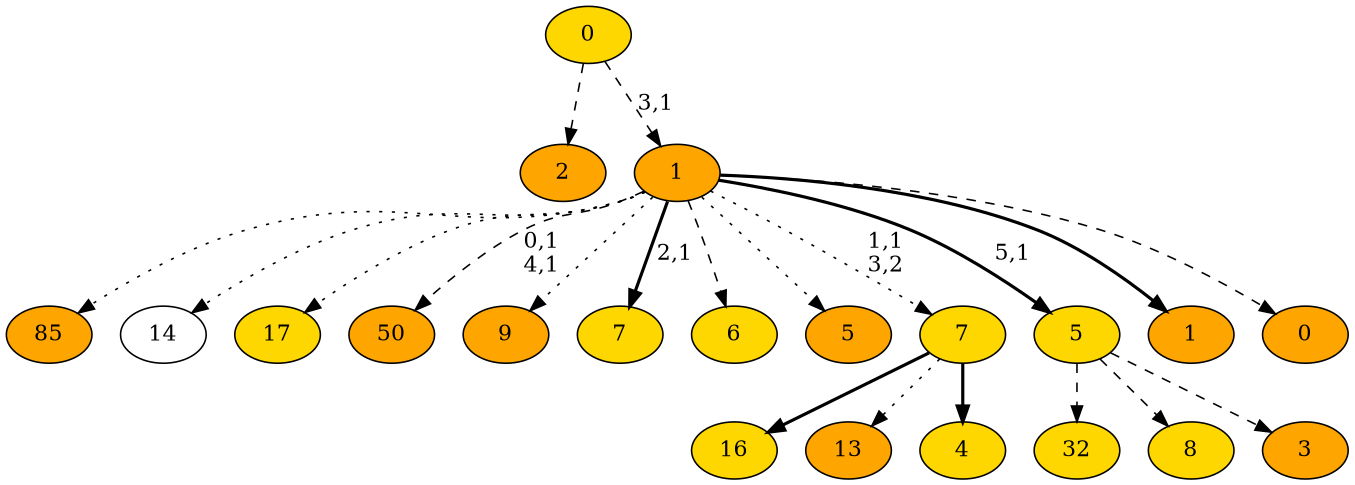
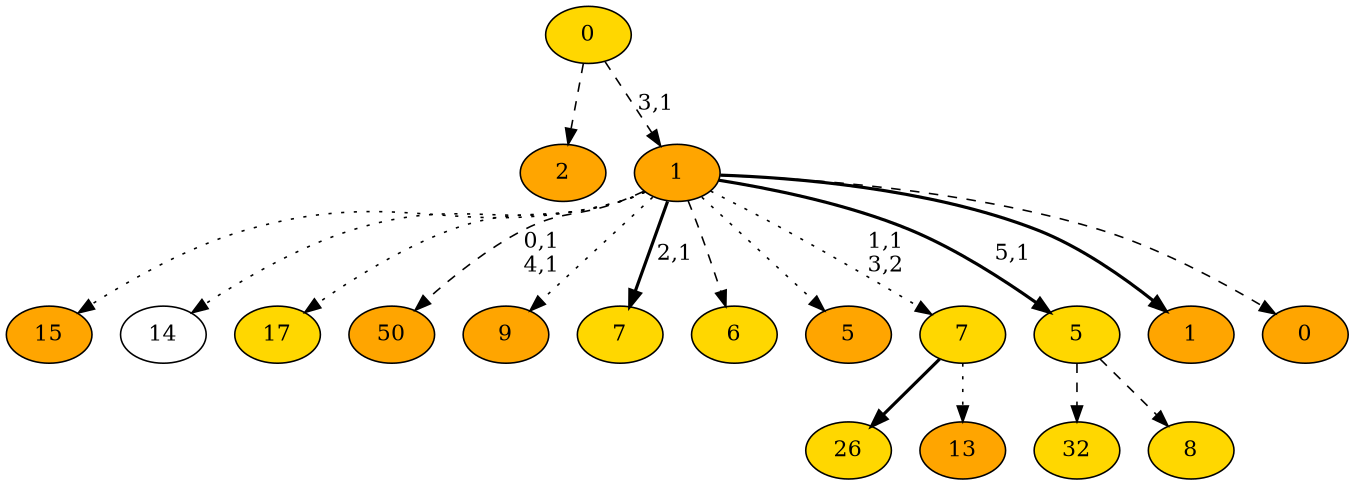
(49, 335) -> (49, 335)
(734, 450) -> (849, 450)
(963, 450) -> none
(1305, 450) -> none
